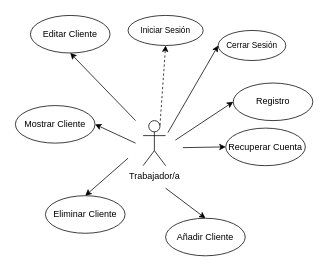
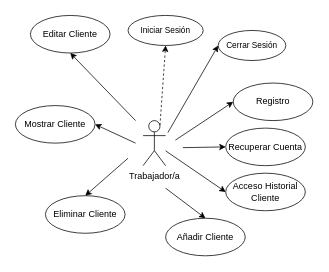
none -> (193, 169)
none -> (265, 192)
